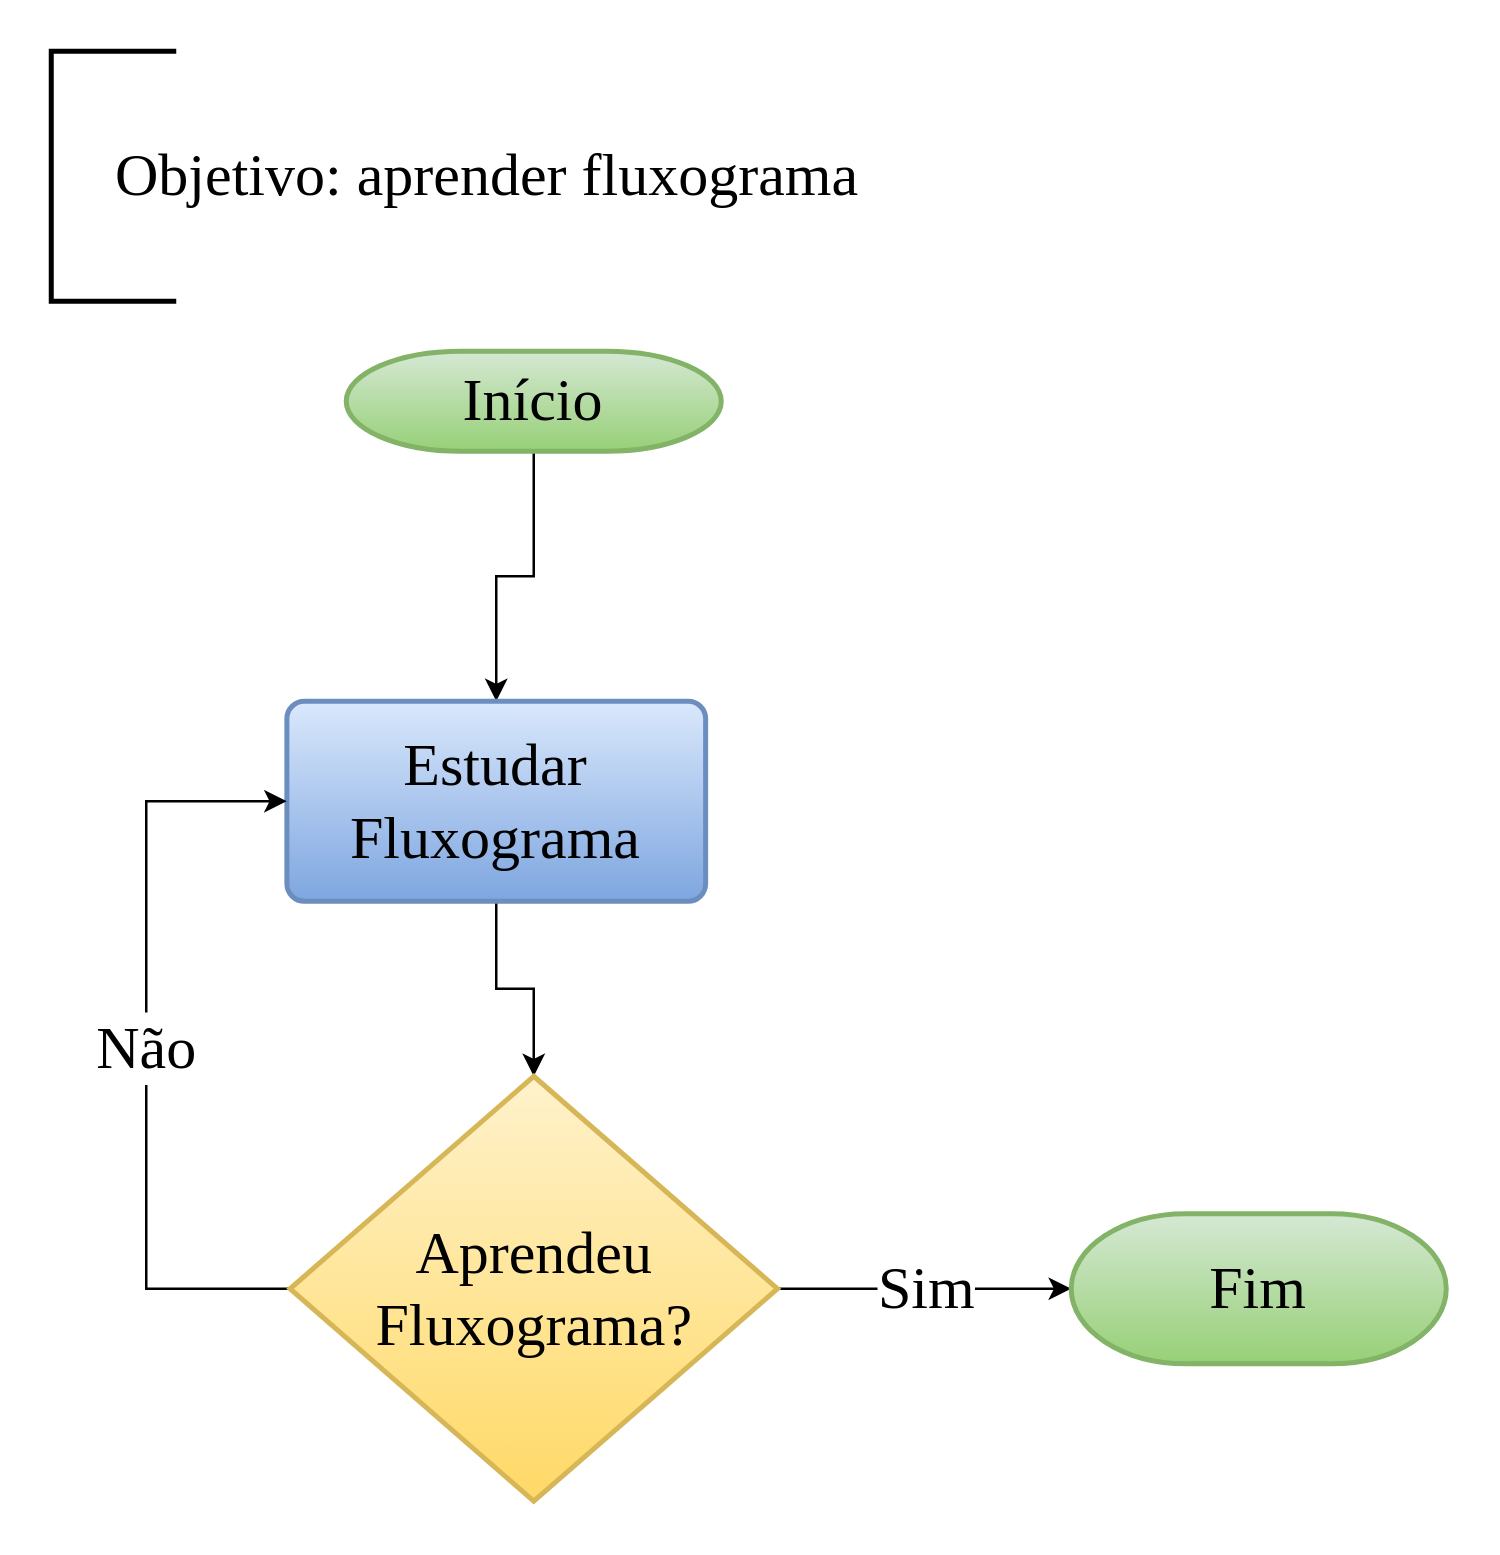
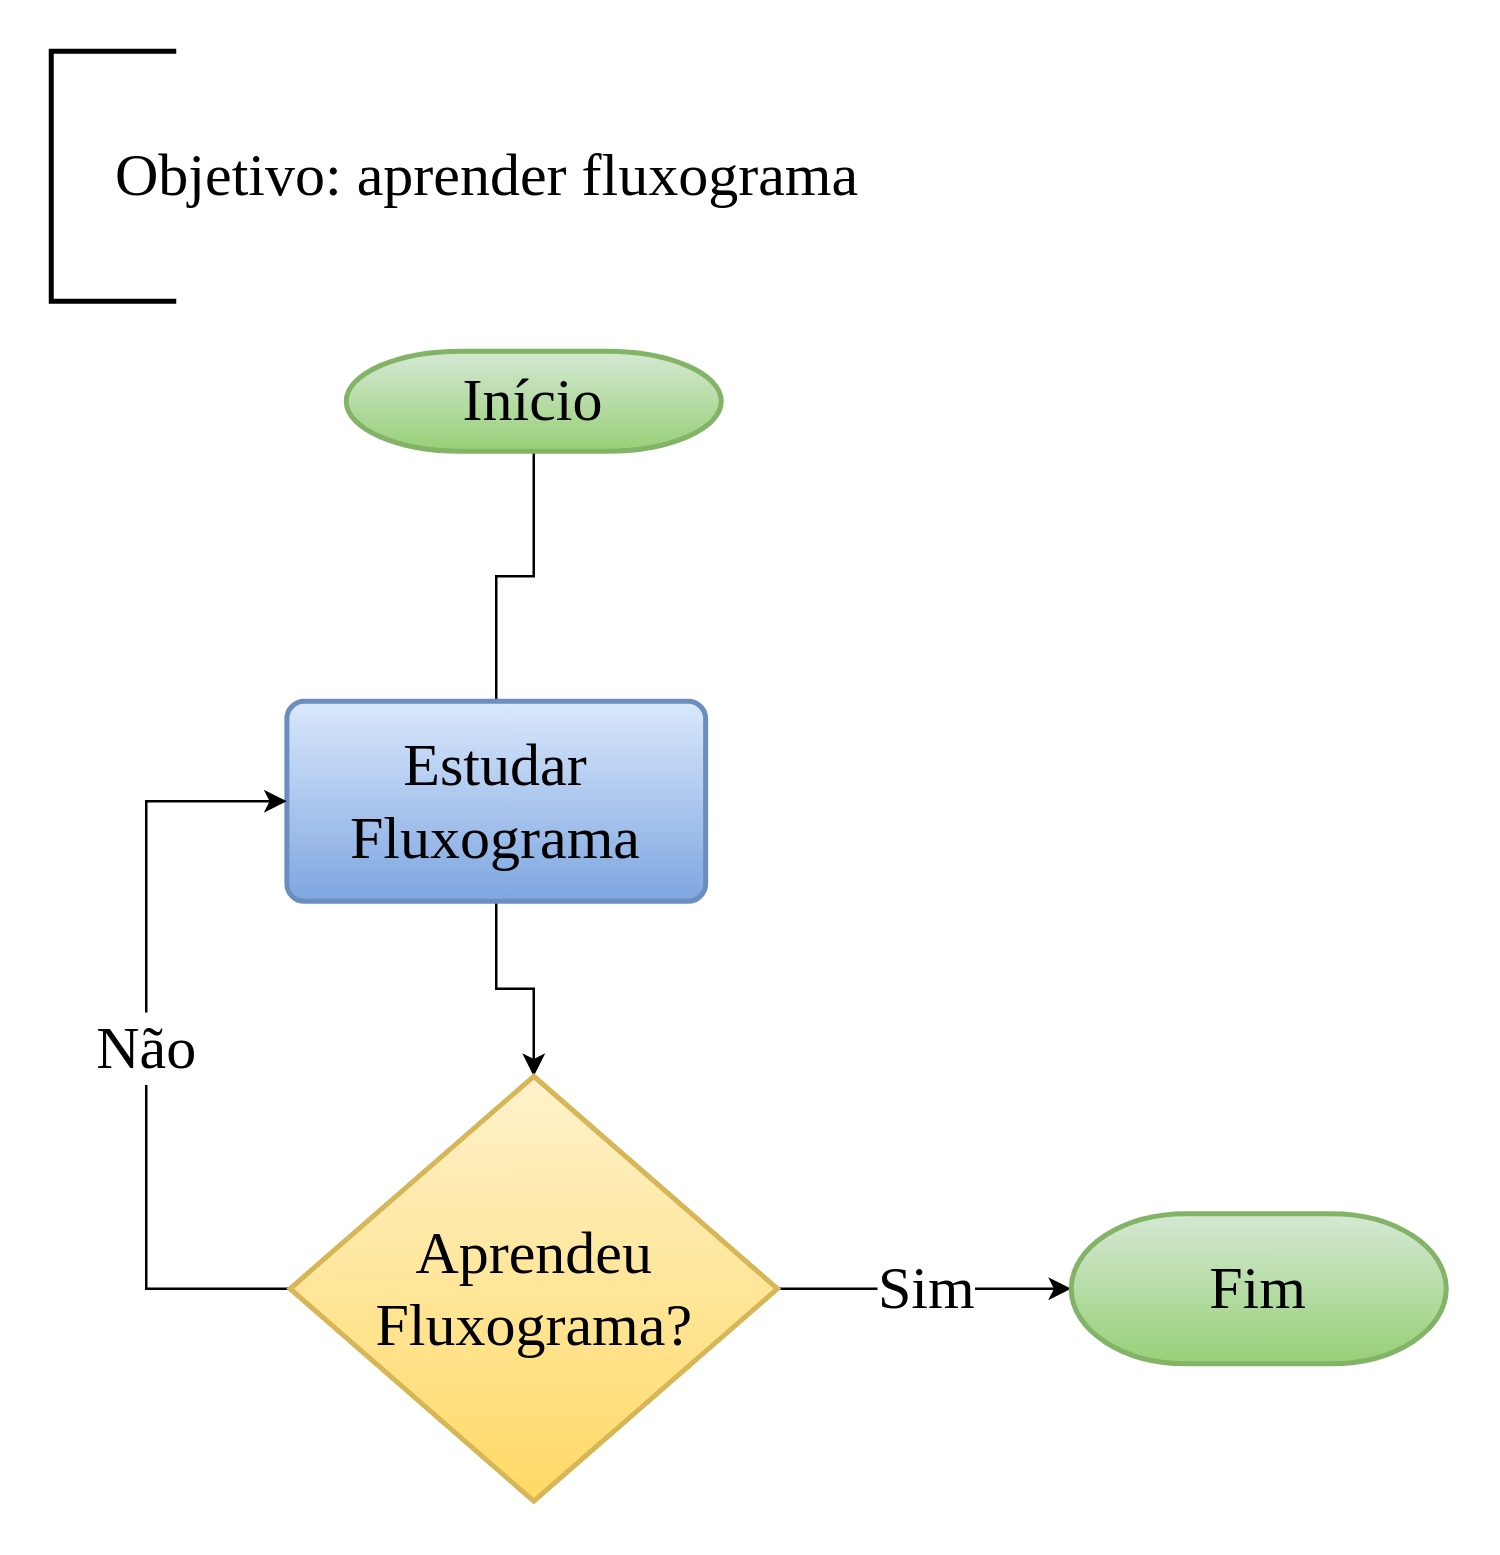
(496, 683) -> (496, 690)
